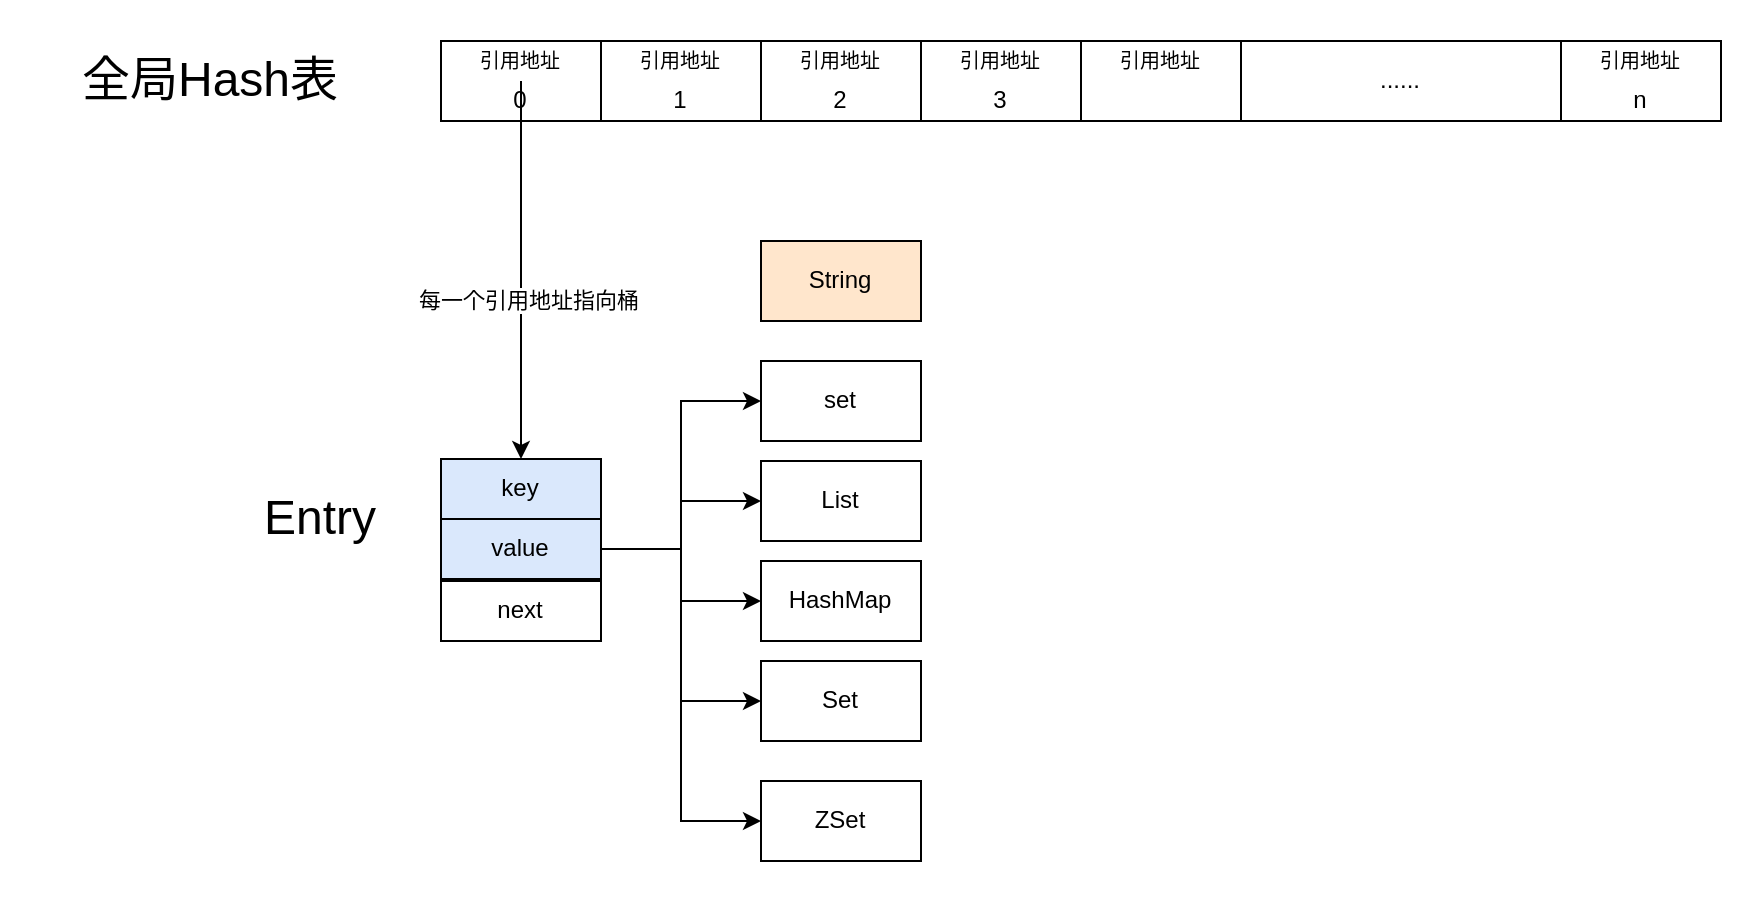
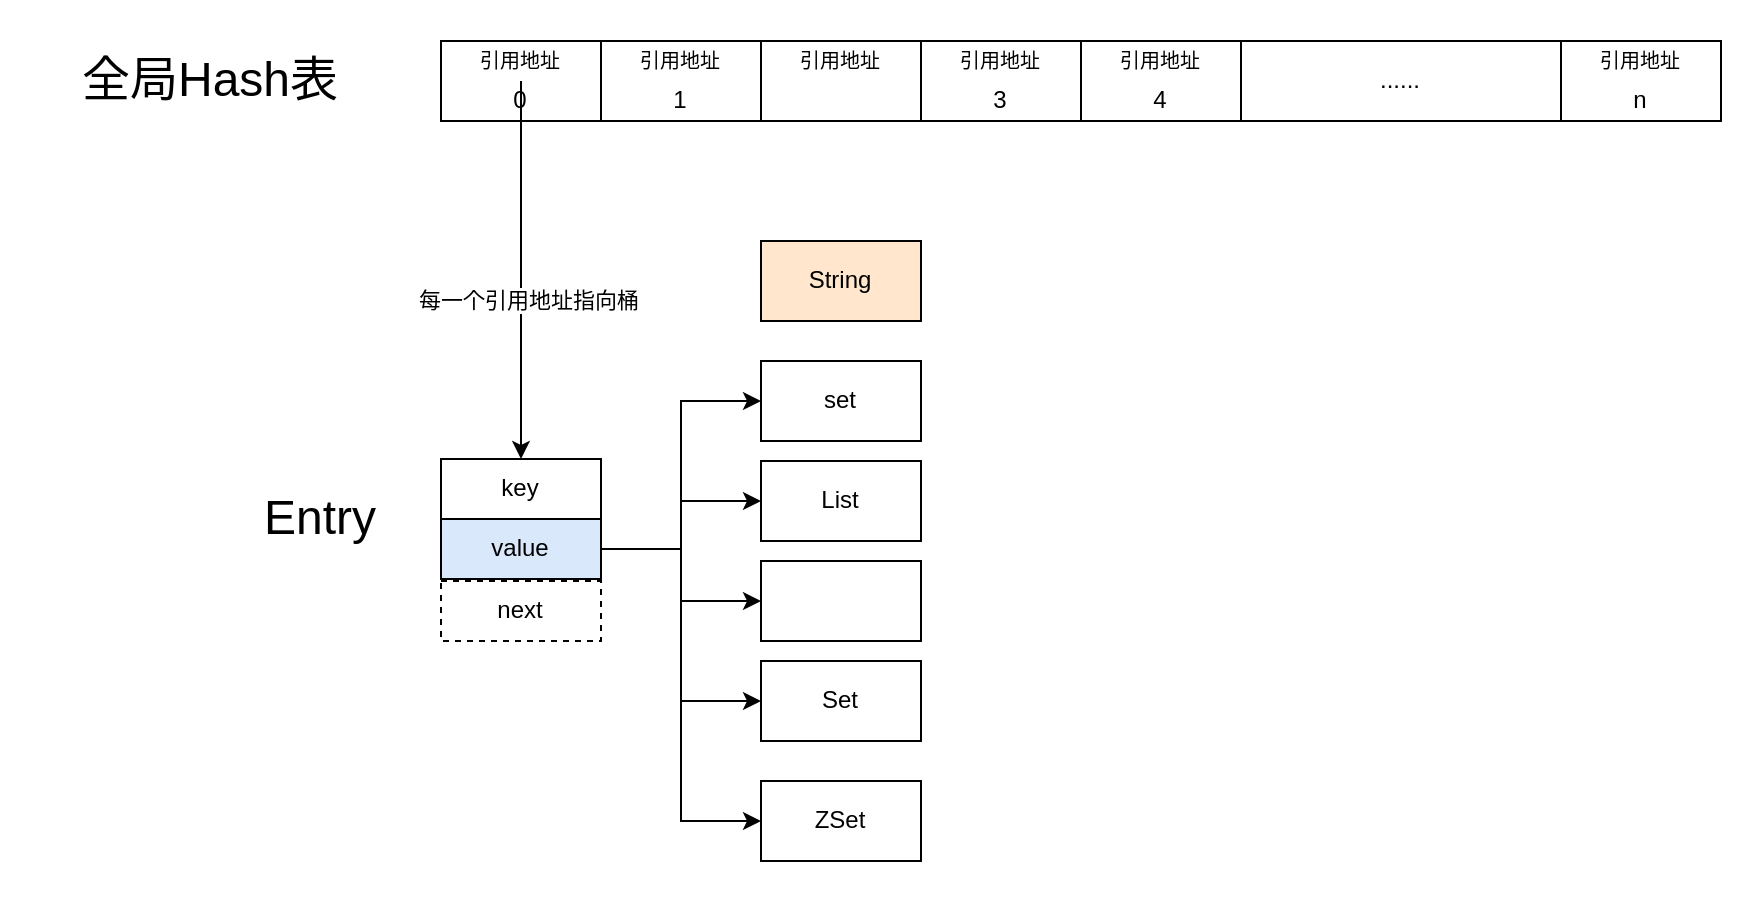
(841, 101) -> none
none -> (1161, 101)
(521, 489) -> (521, 489)
(841, 601) -> none
(521, 611) -> (521, 611)
